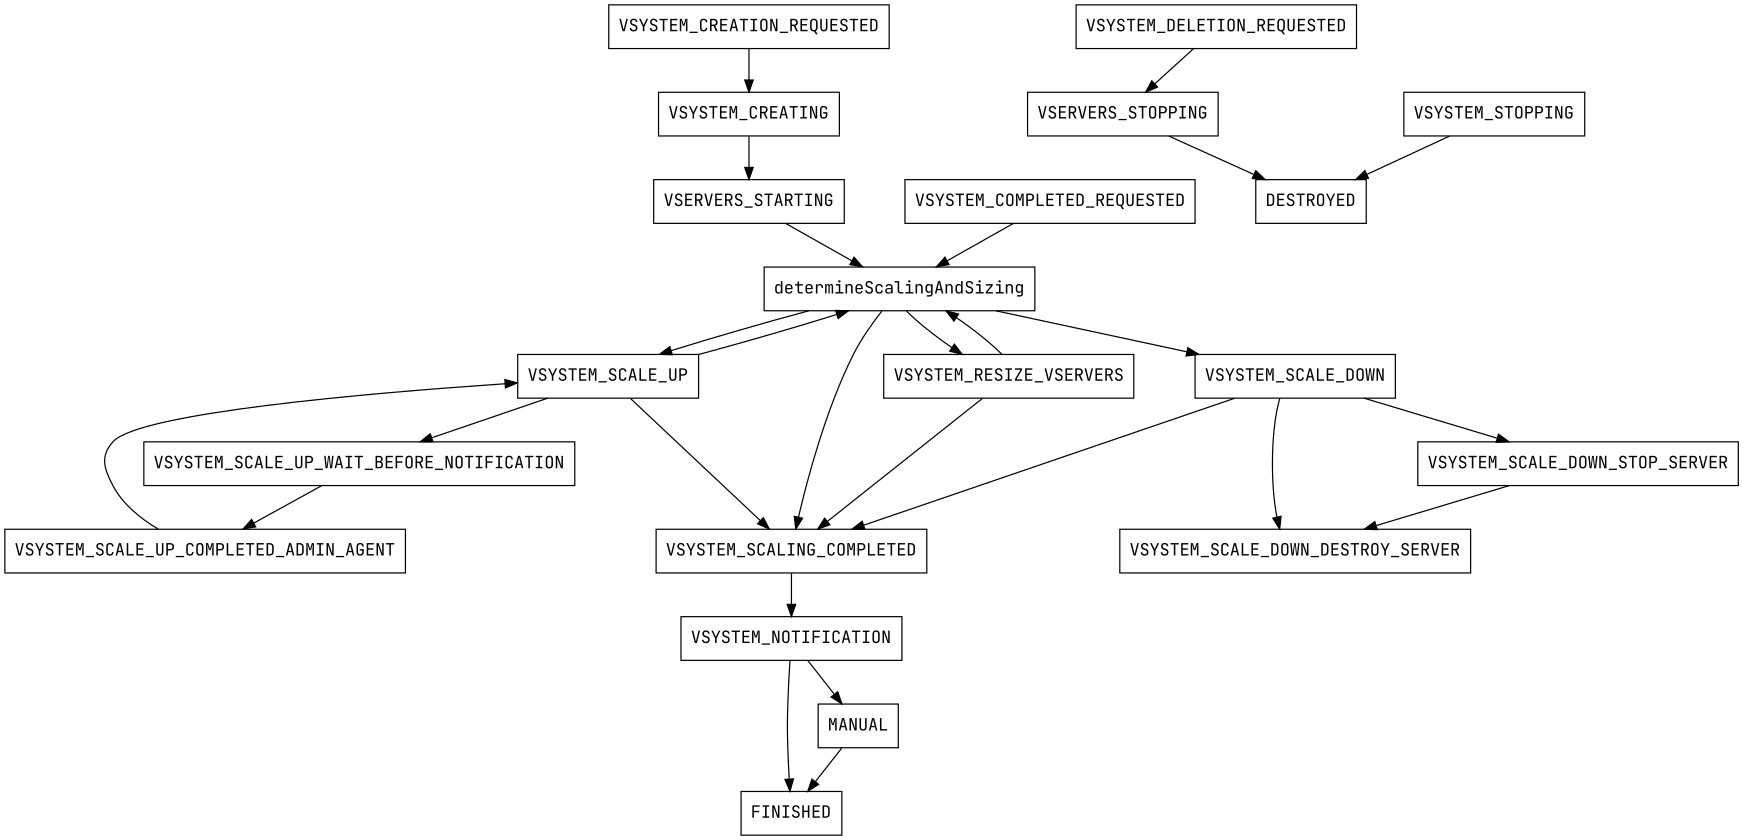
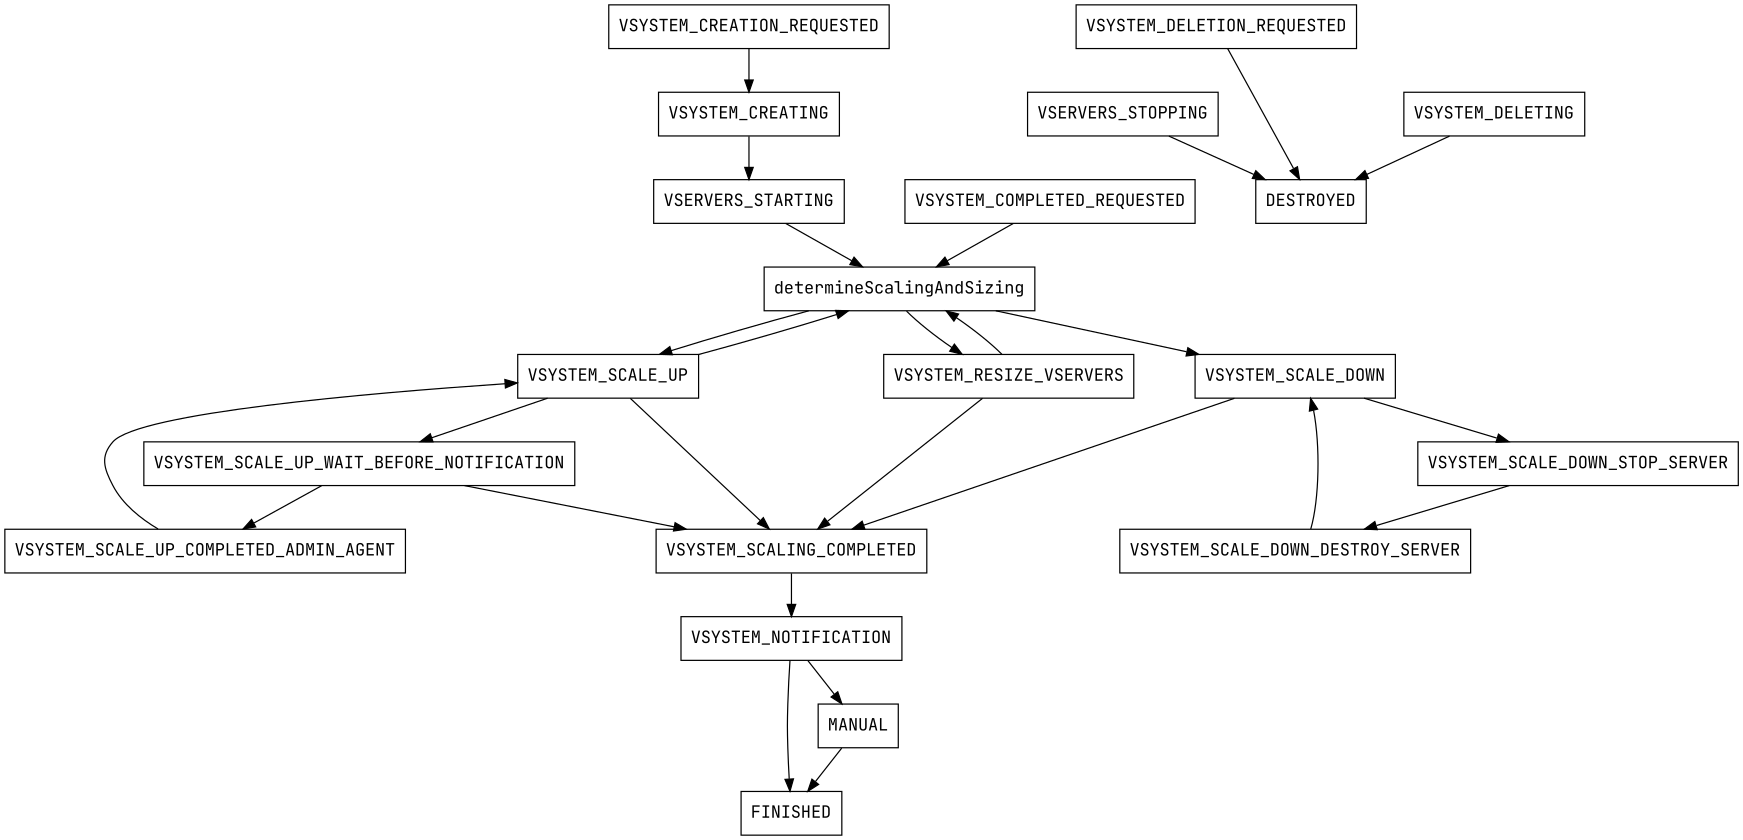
(1174, 66) -> (1261, 109)
(1494, 114) -> (1494, 114)
(830, 410) -> (569, 506)
(1273, 458) -> (1318, 470)
